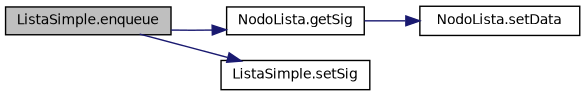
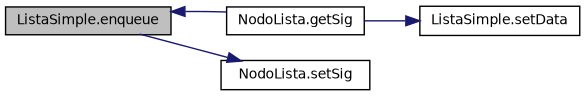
(500, 21) -> (500, 21)
(192, 30) -> (206, 12)
(295, 75) -> (295, 75)
